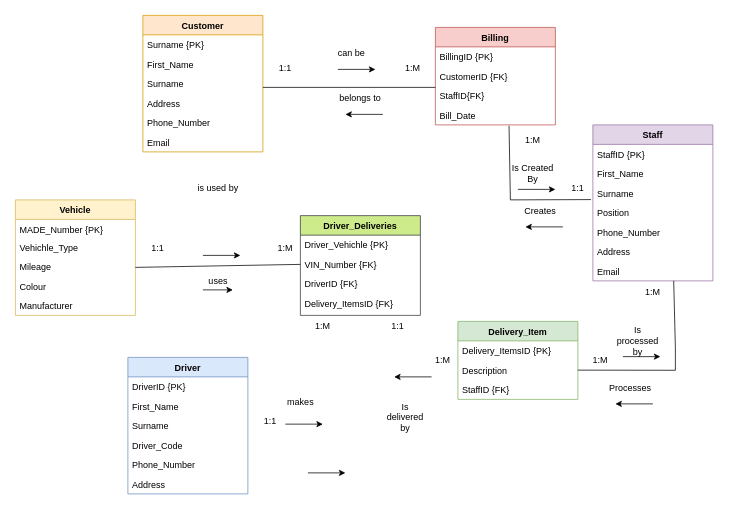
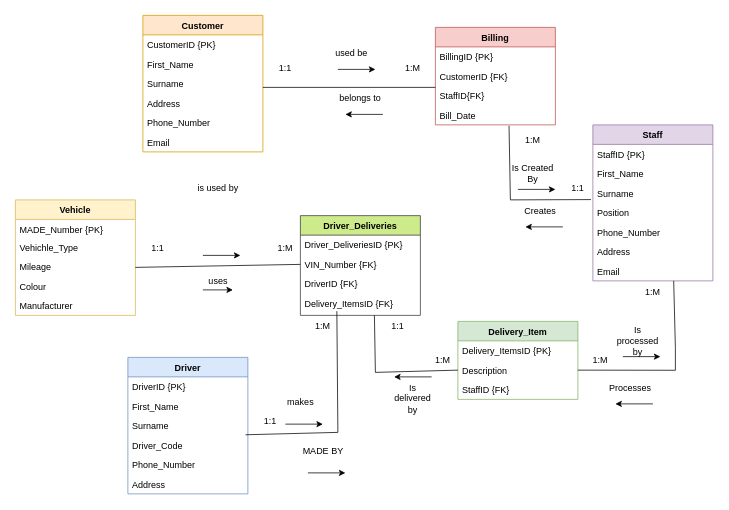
(176, 45) -> (184, 45)
(353, 54) -> (353, 54)
(350, 245) -> (359, 245)
none -> (387, 372)
none -> (338, 417)
(405, 417) -> (413, 399)
none -> (323, 451)
